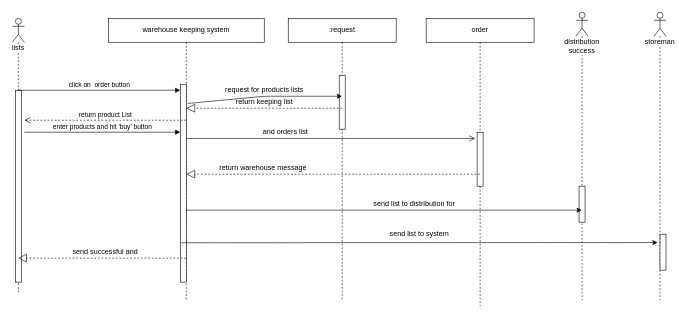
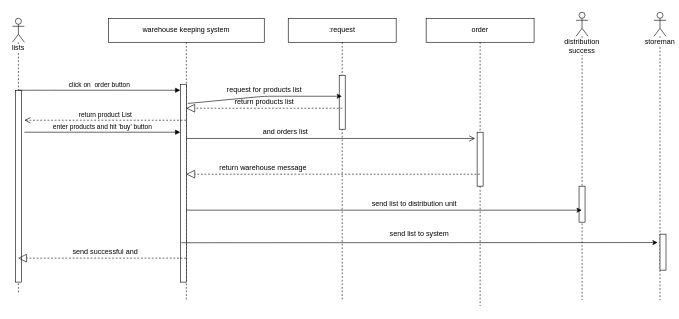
(265, 90) -> (265, 90)
(265, 102) -> (265, 102)
(415, 204) -> (415, 204)
